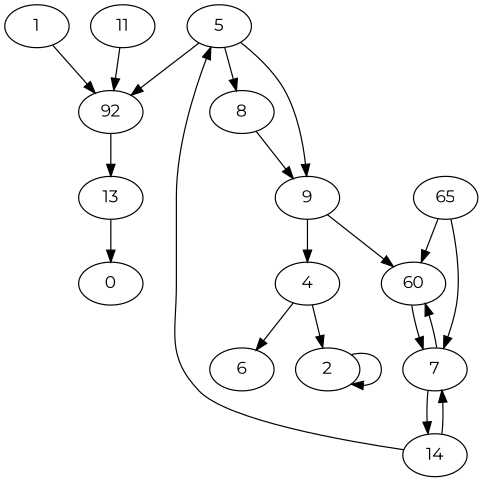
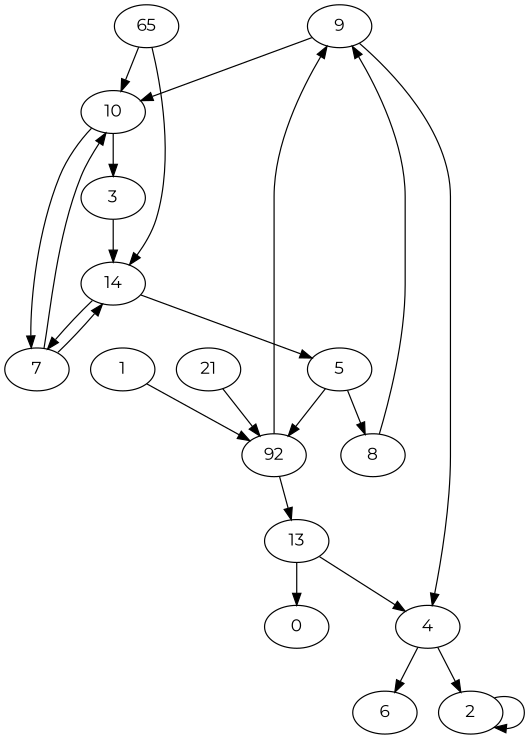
(123, 26) -> (209, 369)
(287, 96) -> (274, 240)
none -> (113, 198)
(458, 278) -> (165, 154)
(414, 284) -> (113, 112)
none -> (357, 581)
